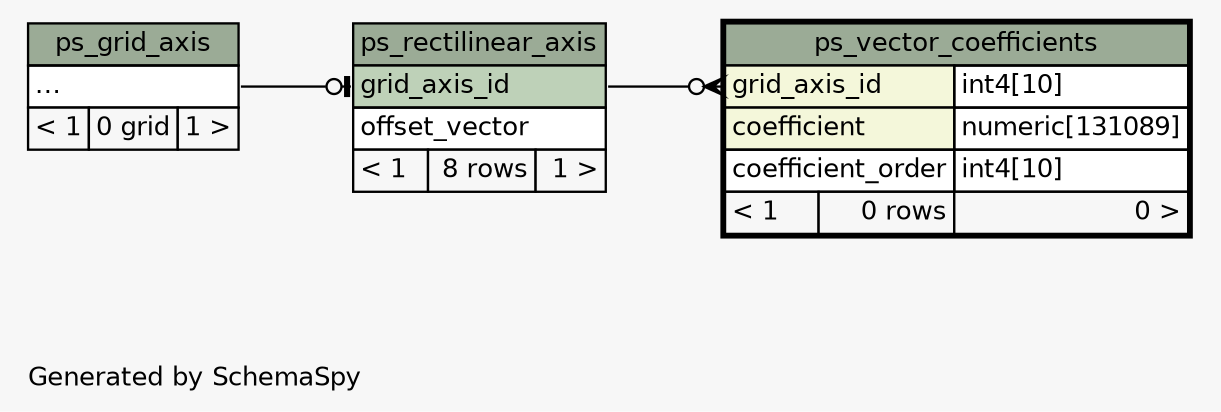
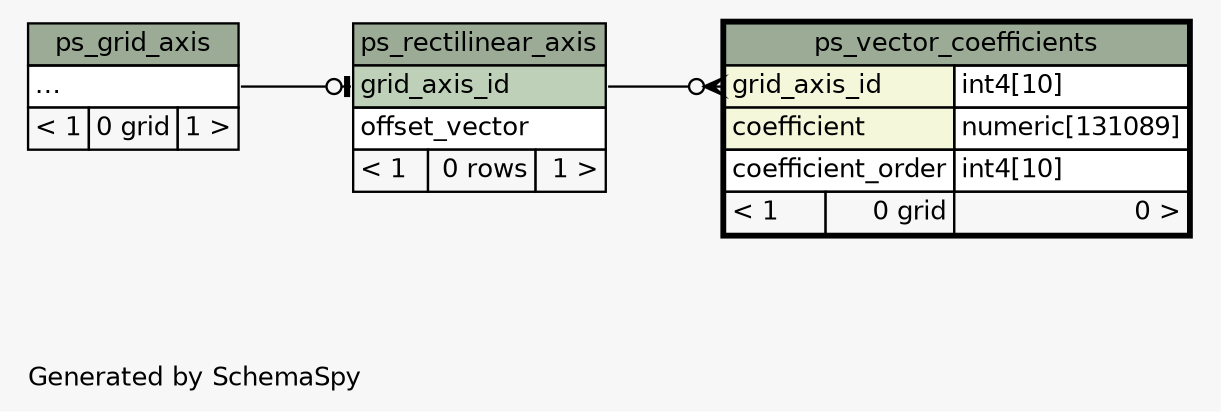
(485, 170) -> (485, 170)
(904, 212) -> (910, 212)
